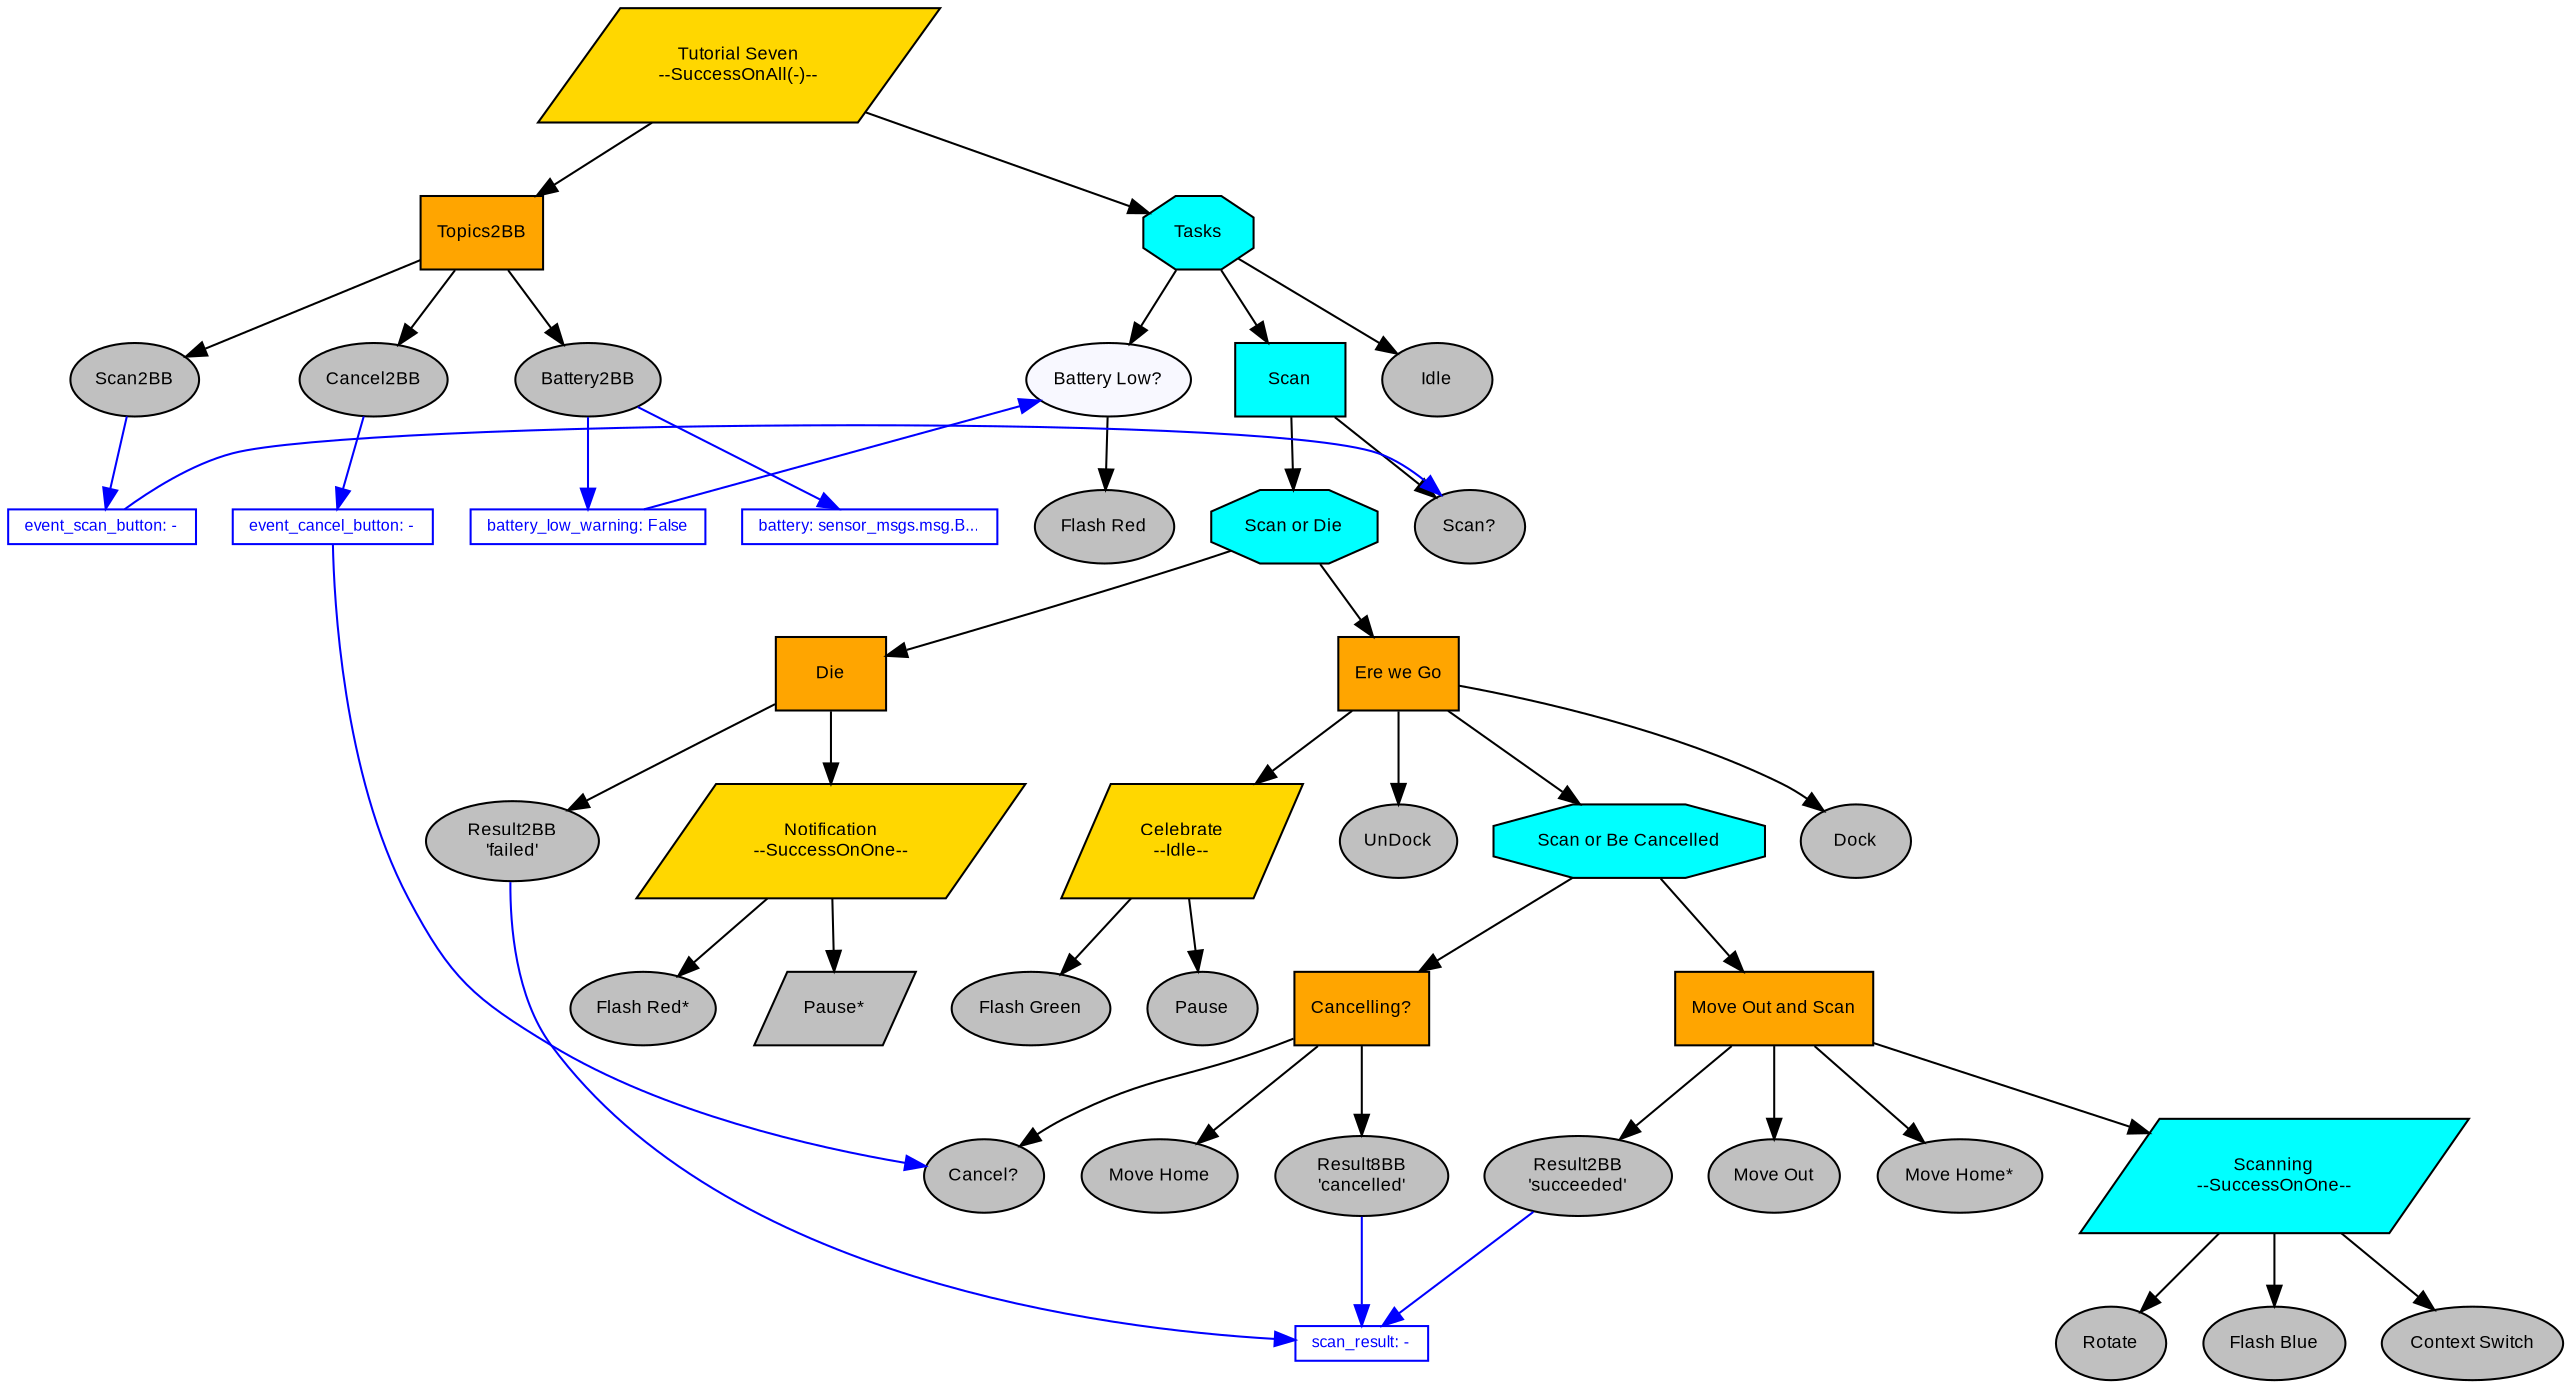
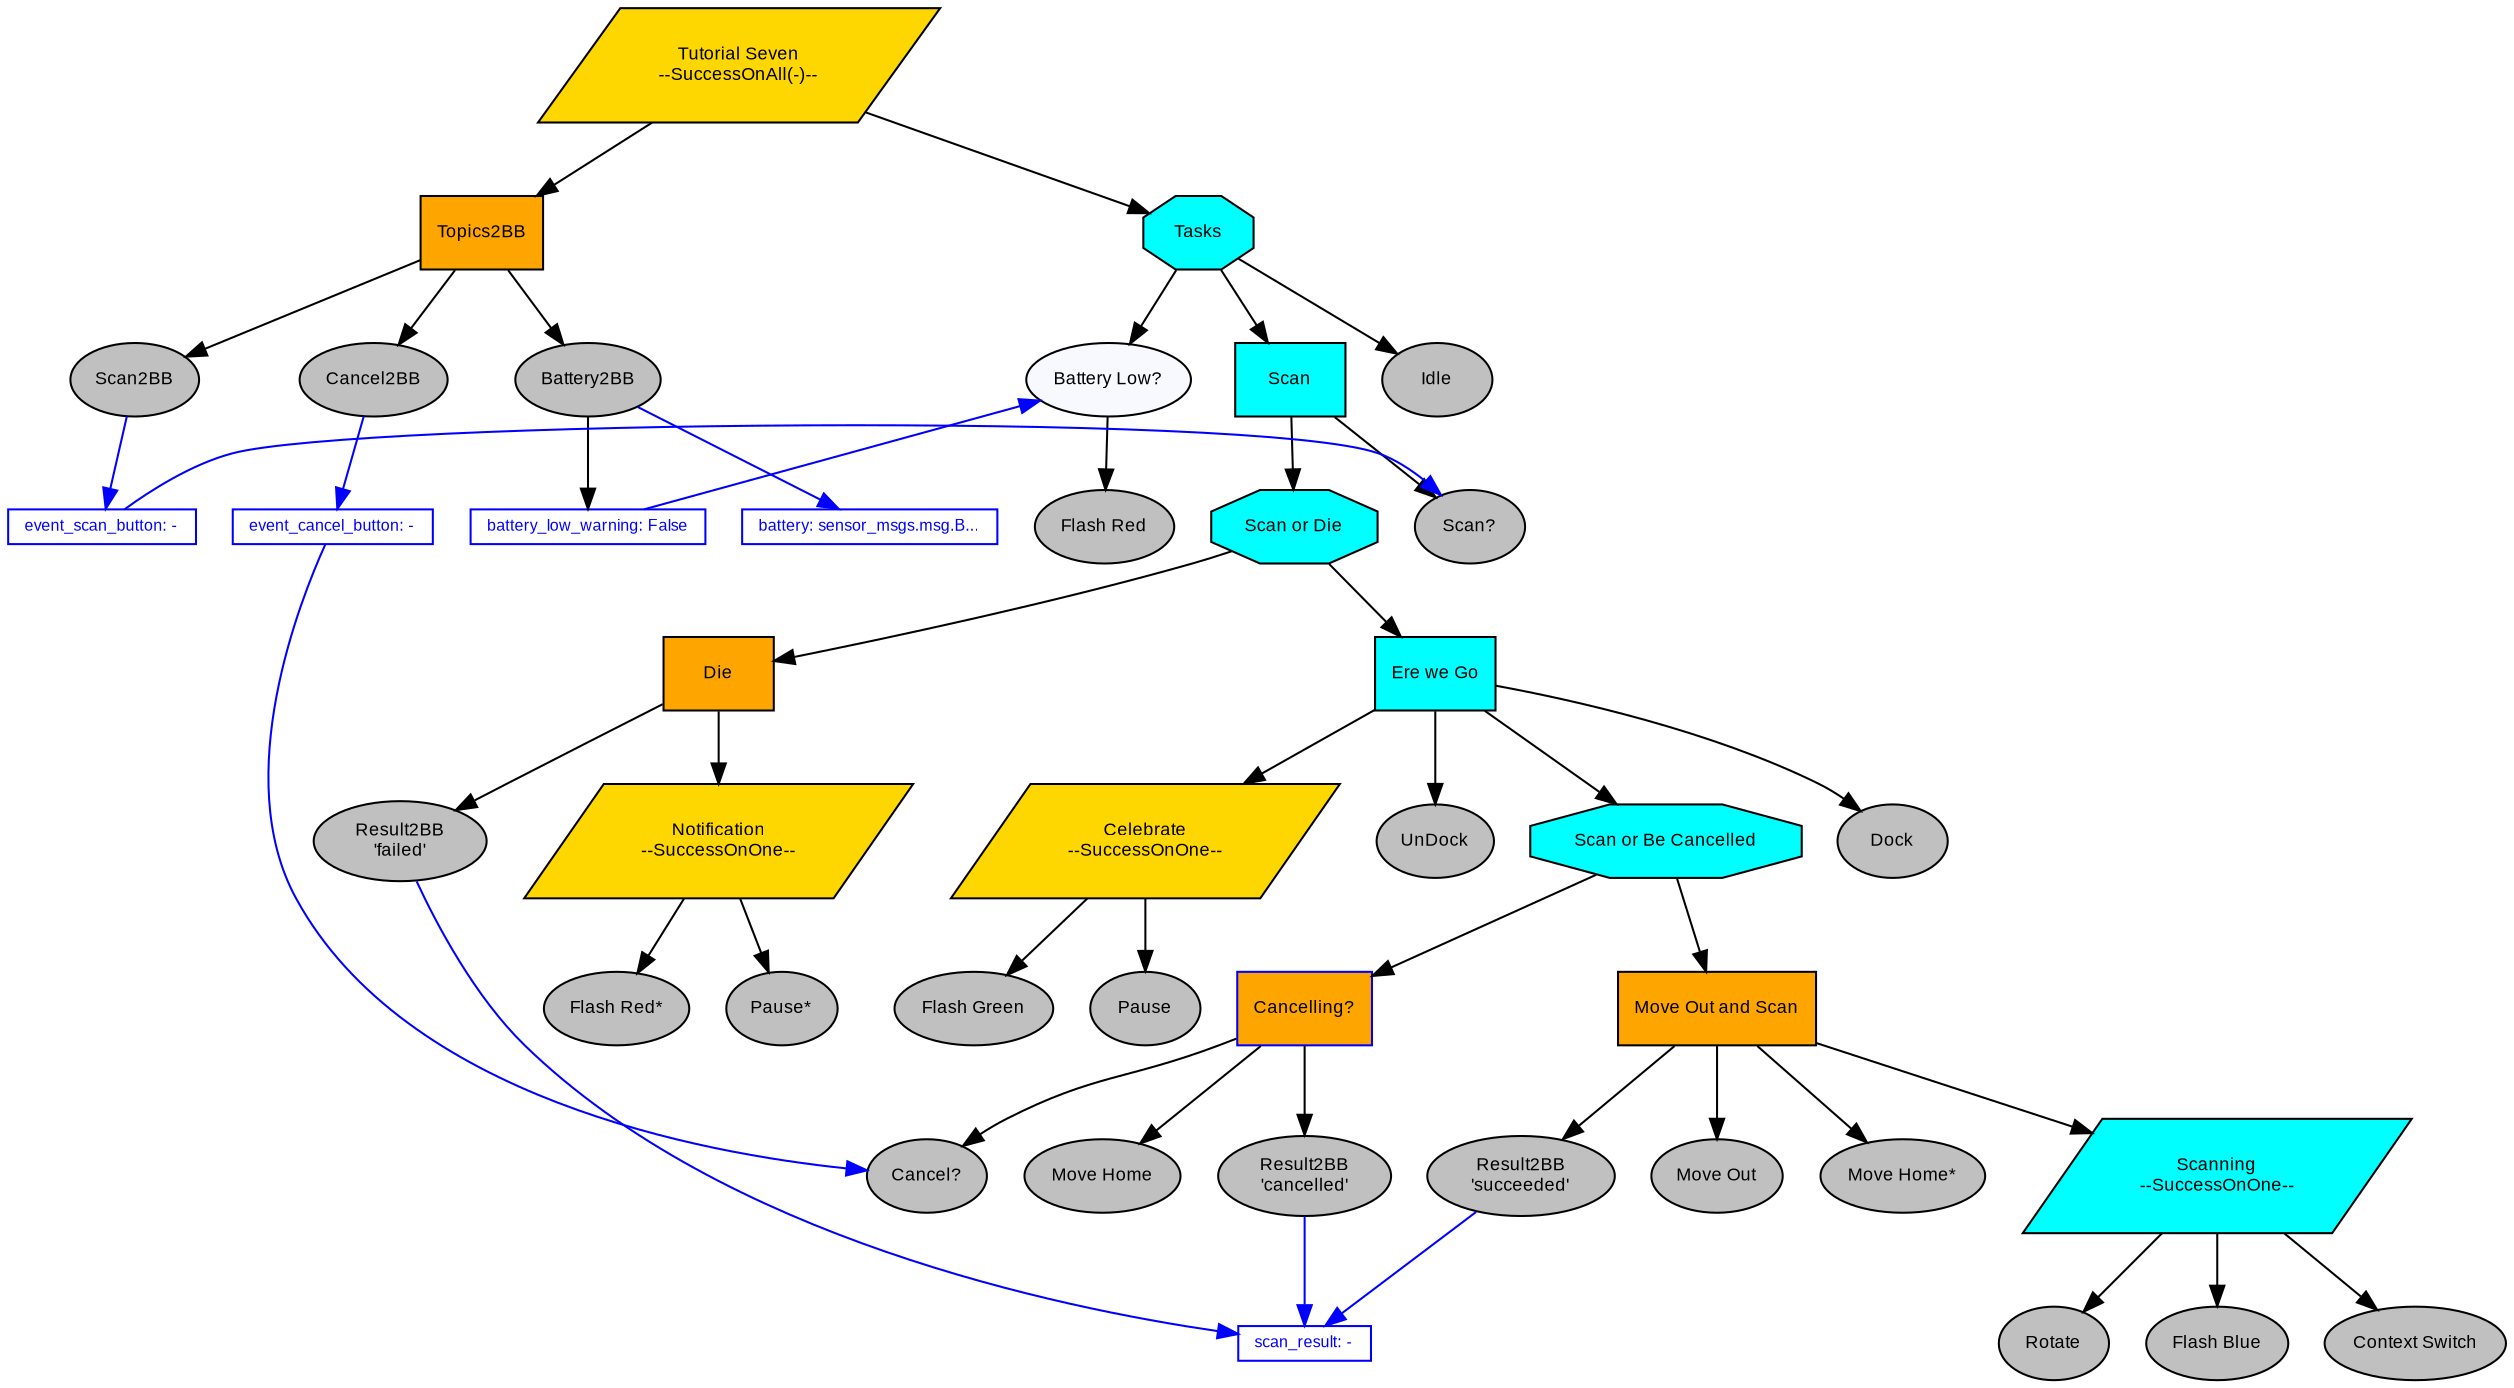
(588, 453) -> (588, 453)
(1399, 674) -> (1435, 674)
(1182, 841) -> (1145, 841)
(835, 1009) -> (782, 1009)
(1362, 1009) -> (1305, 1009)
(1362, 1176) -> (1305, 1176)
